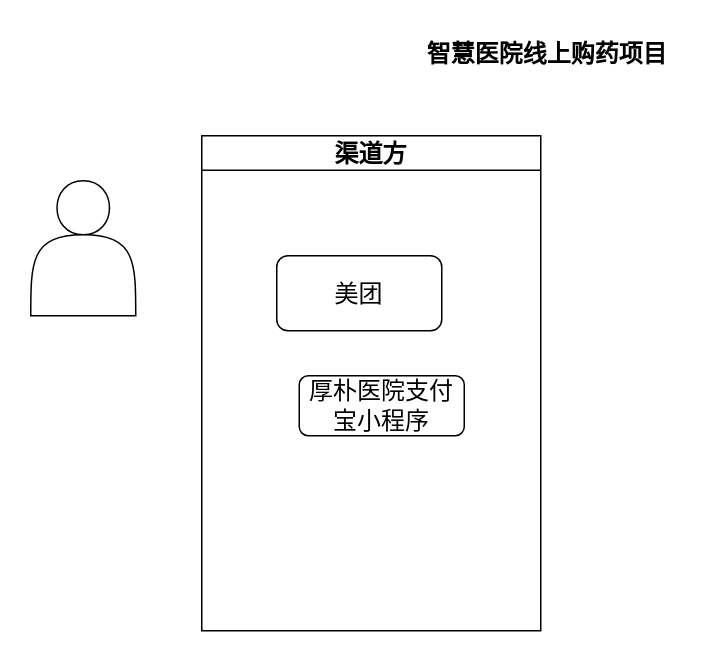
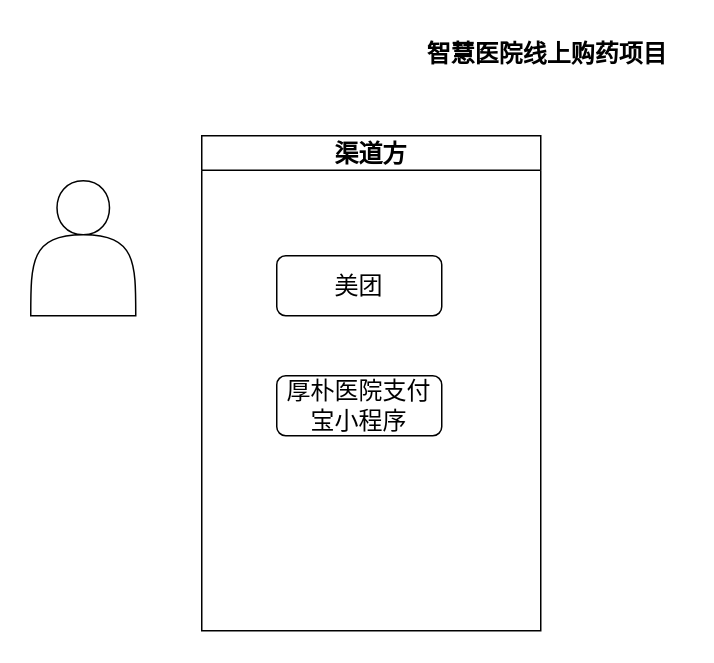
(359, 293) -> (359, 286)
(382, 406) -> (359, 406)
